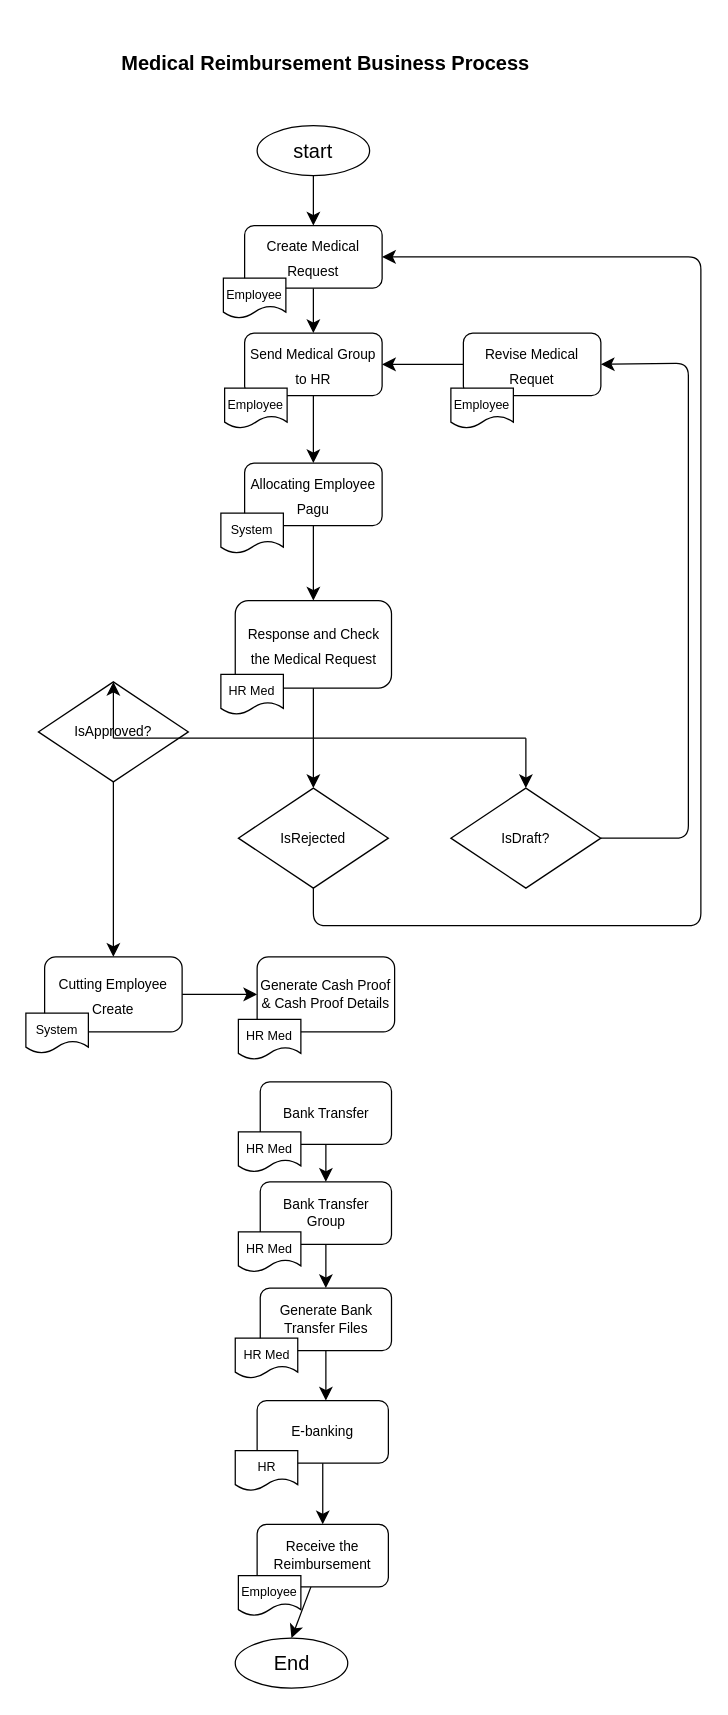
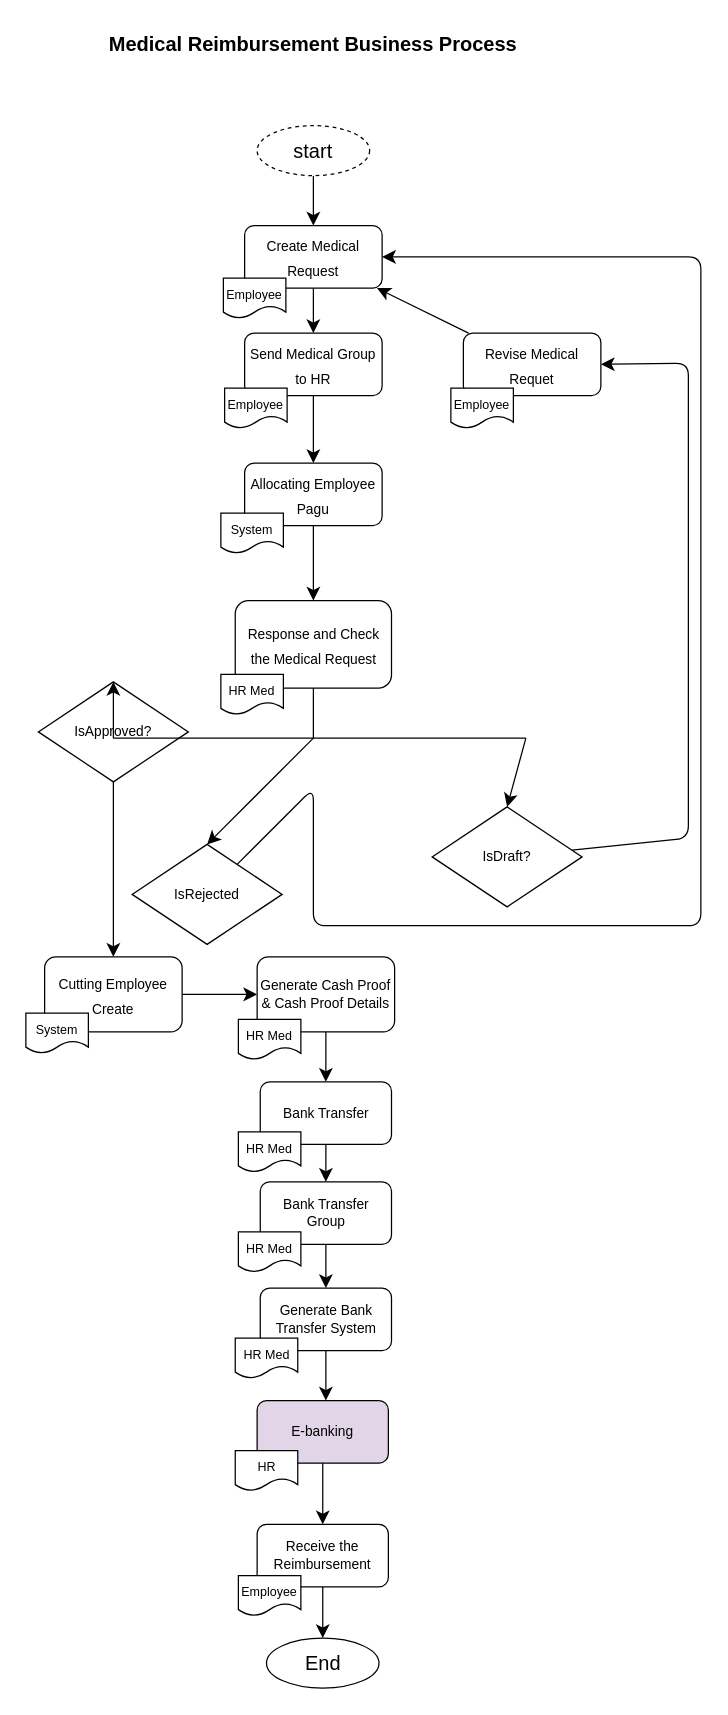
(326, 63) -> (313, 44)
(313, 151) -> (313, 151)
(427, 364) -> (427, 313)
(313, 838) -> (207, 894)
(526, 838) -> (507, 857)
none -> (326, 1052)
(326, 1319) -> (326, 1319)
(323, 1432) -> (323, 1432)
(291, 1663) -> (323, 1663)
